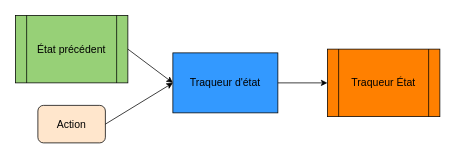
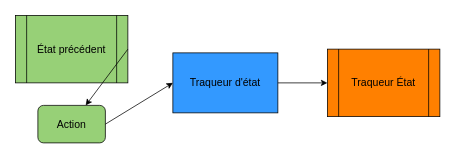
(148, 64) -> (109, 75)
(72, 124) -> (72, 124)
